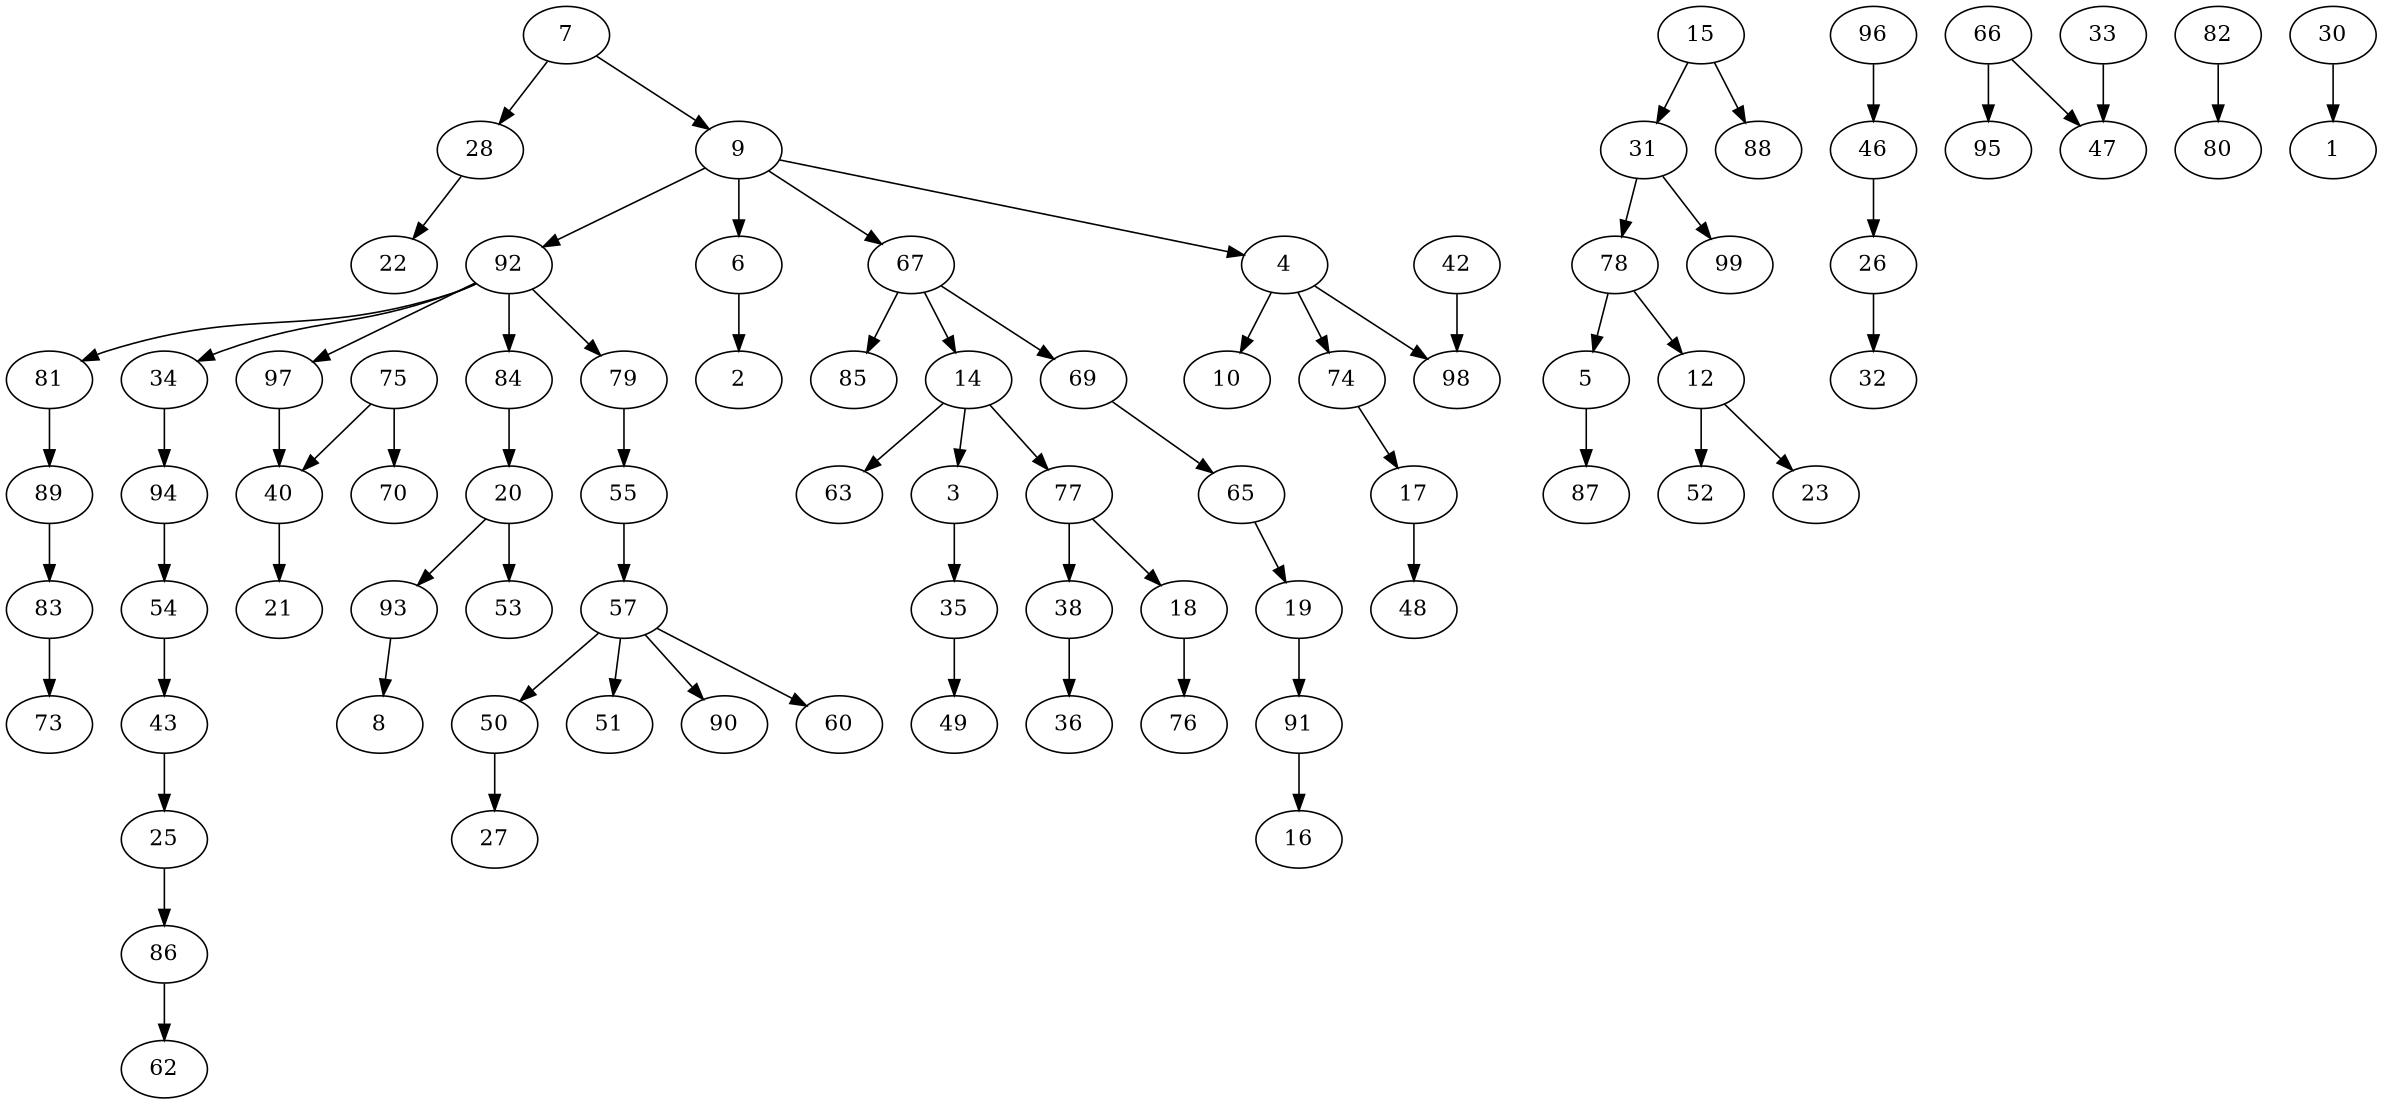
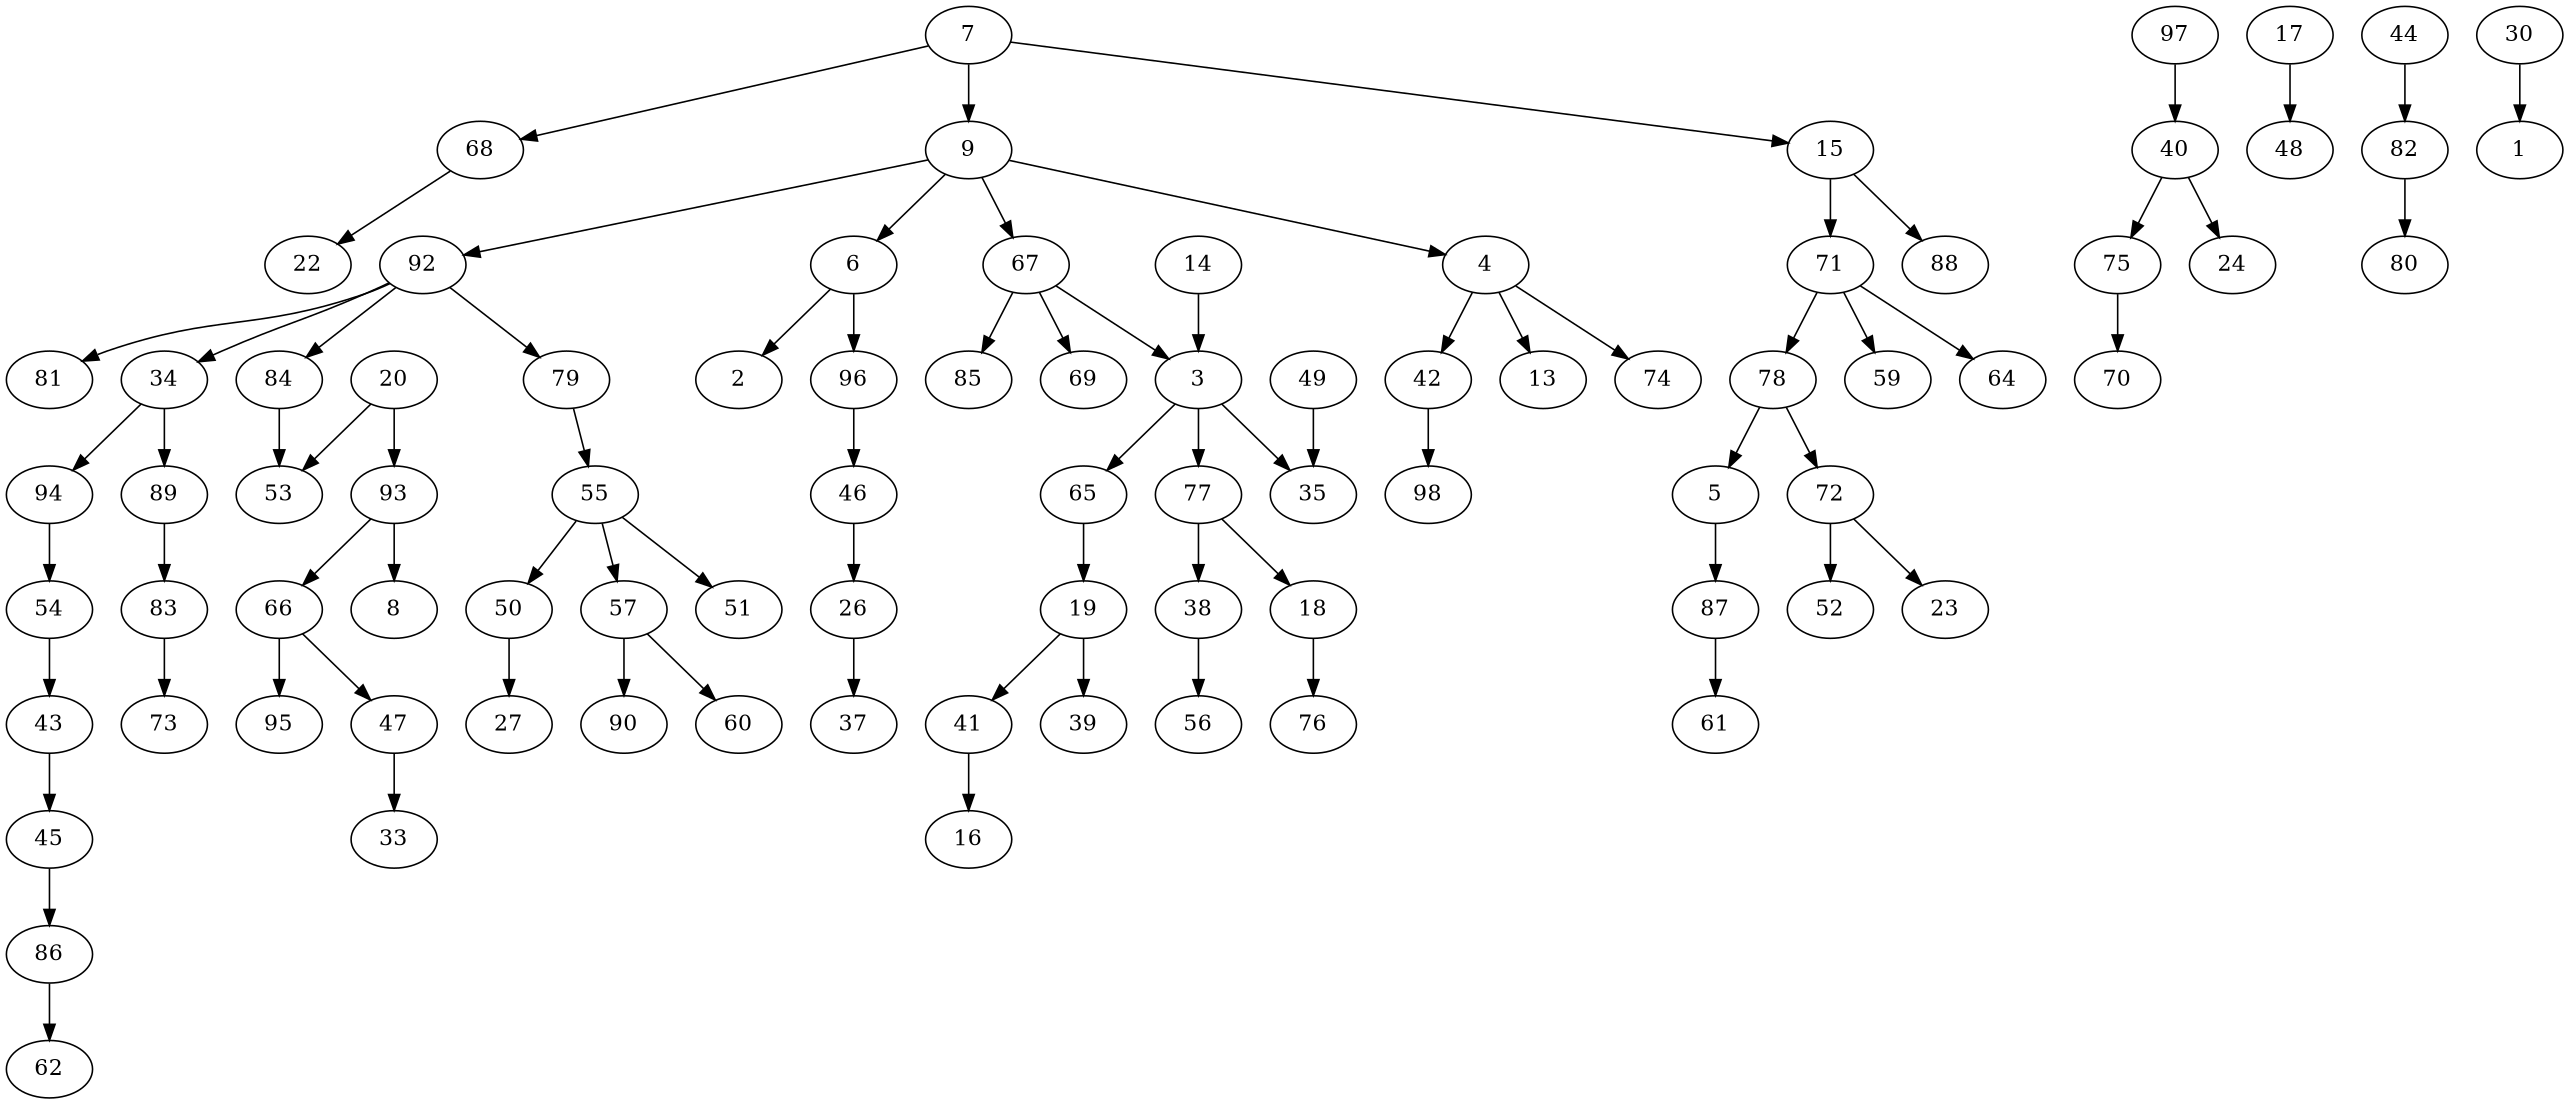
none -> (2405, 35)
(2103, 85) -> (394, 774)
none -> (1391, 92)
(480, 150) -> (480, 150)
(1644, 150) -> (1830, 265)
(1730, 265) -> (1888, 380)
none -> (854, 315)
(936, 315) -> (1106, 318)
(1364, 318) -> (1461, 315)
(398, 321) -> none
(1227, 380) -> (1543, 380)
(1701, 380) -> (1830, 495)
(1874, 380) -> (854, 725)
none -> (2003, 380)
(49, 429) -> (164, 429)
(509, 429) -> (279, 429)
(1374, 430) -> none
(1013, 431) -> (1198, 429)
(343, 432) -> (2150, 200)
(1156, 433) -> (1147, 432)
(839, 495) -> none
none -> (343, 546)
(279, 610) -> (2233, 265)
(618, 659) -> (661, 547)
(954, 659) -> (1313, 429)
(566, 662) -> (557, 546)
(1069, 725) -> (1198, 725)
none -> (1084, 725)
(1299, 725) -> (969, 725)
none -> (1716, 725)
(164, 839) -> (49, 839)
